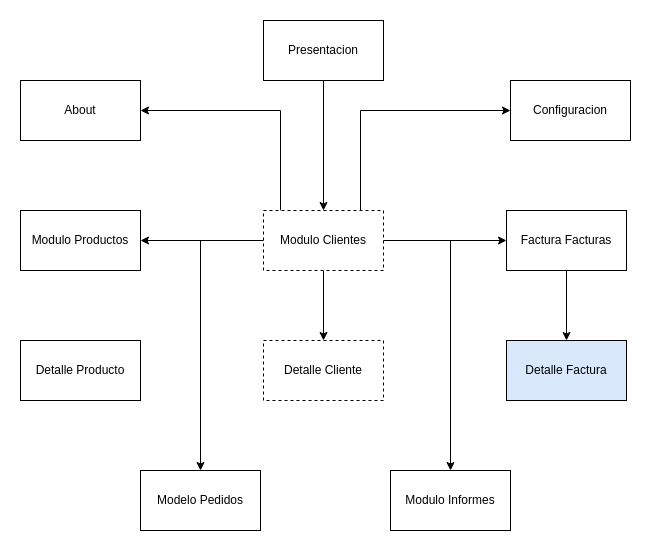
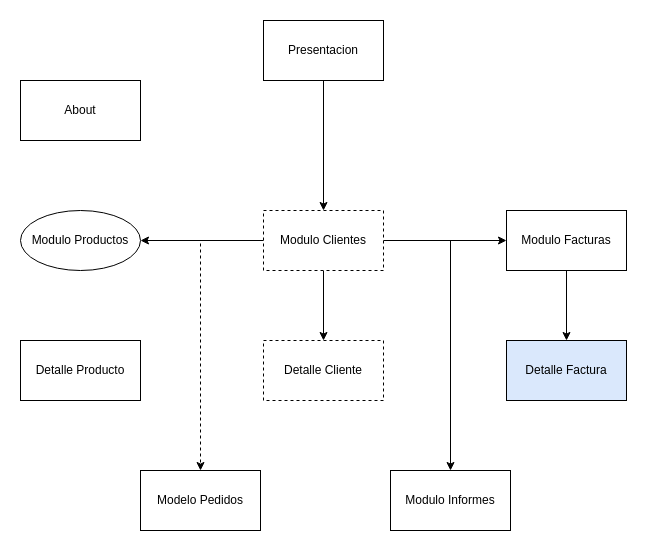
(264, 111) -> none
(382, 111) -> none
(571, 111) -> none
(81, 241) -> (81, 241)
(567, 241) -> (567, 241)
(201, 353) -> (201, 353)
